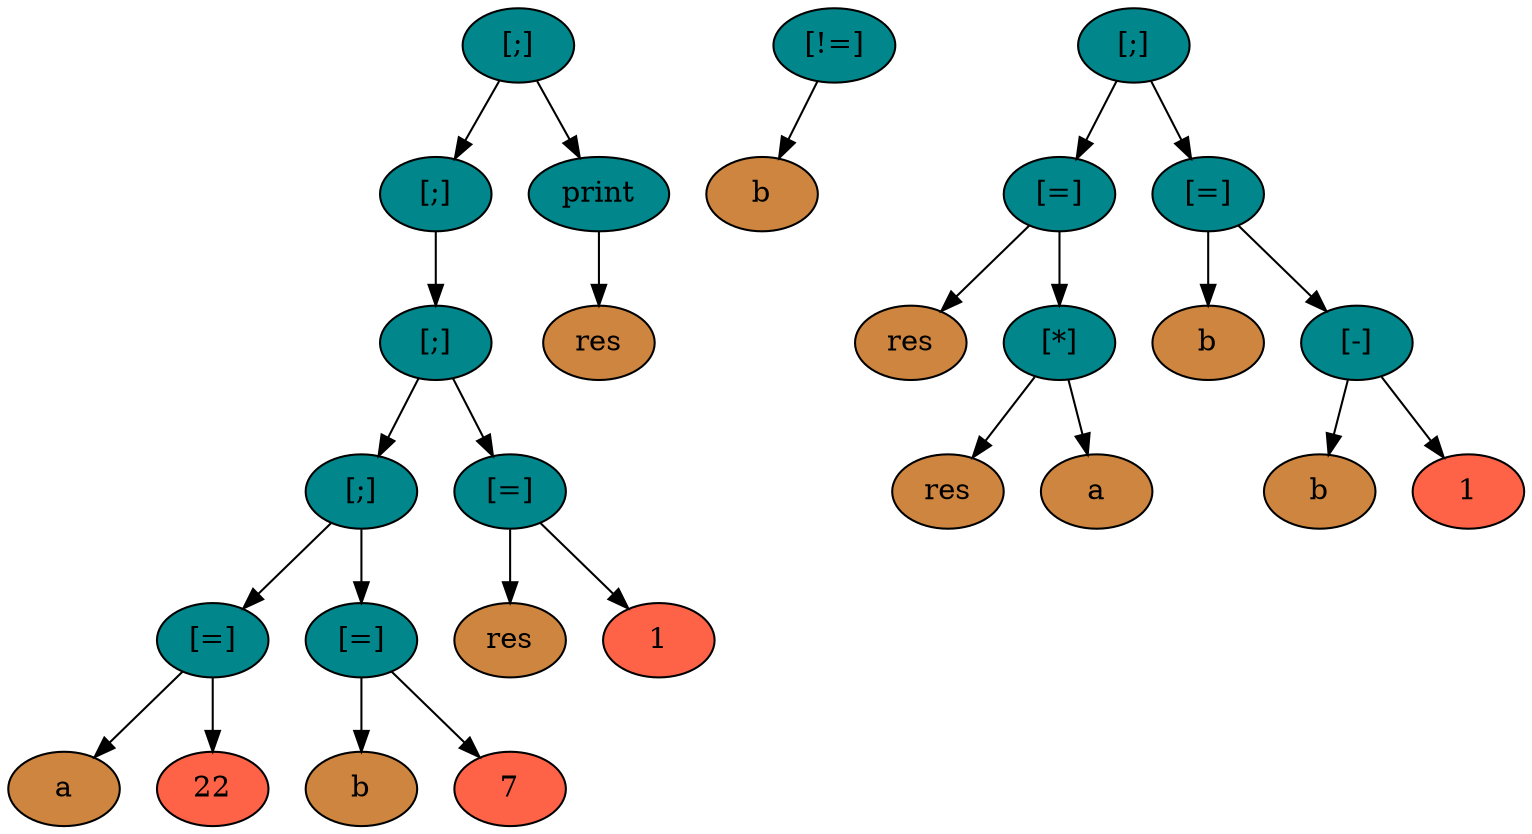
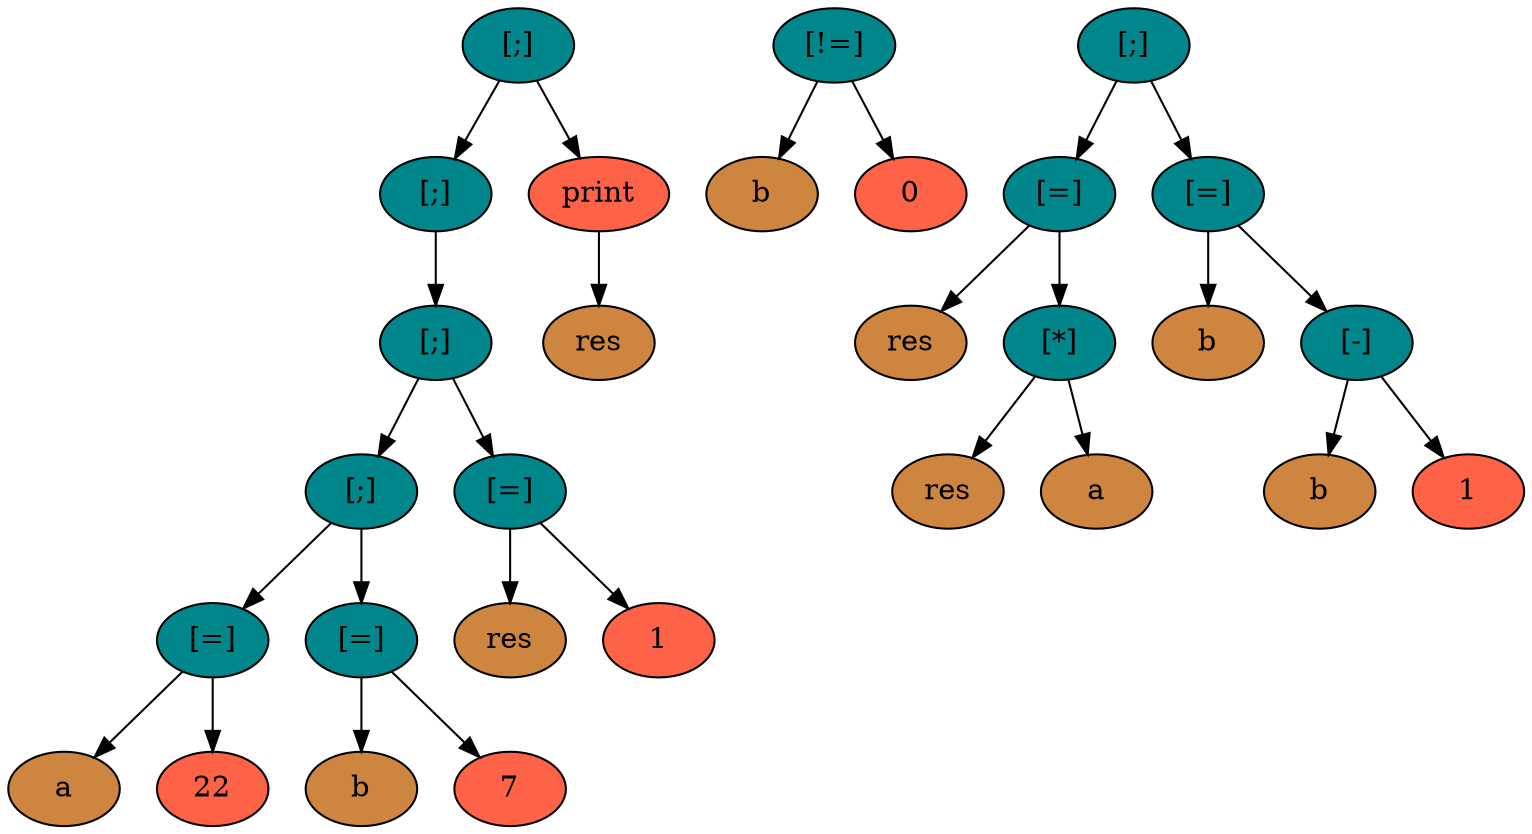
(599, 194) -> (599, 194)
none -> (911, 194)
